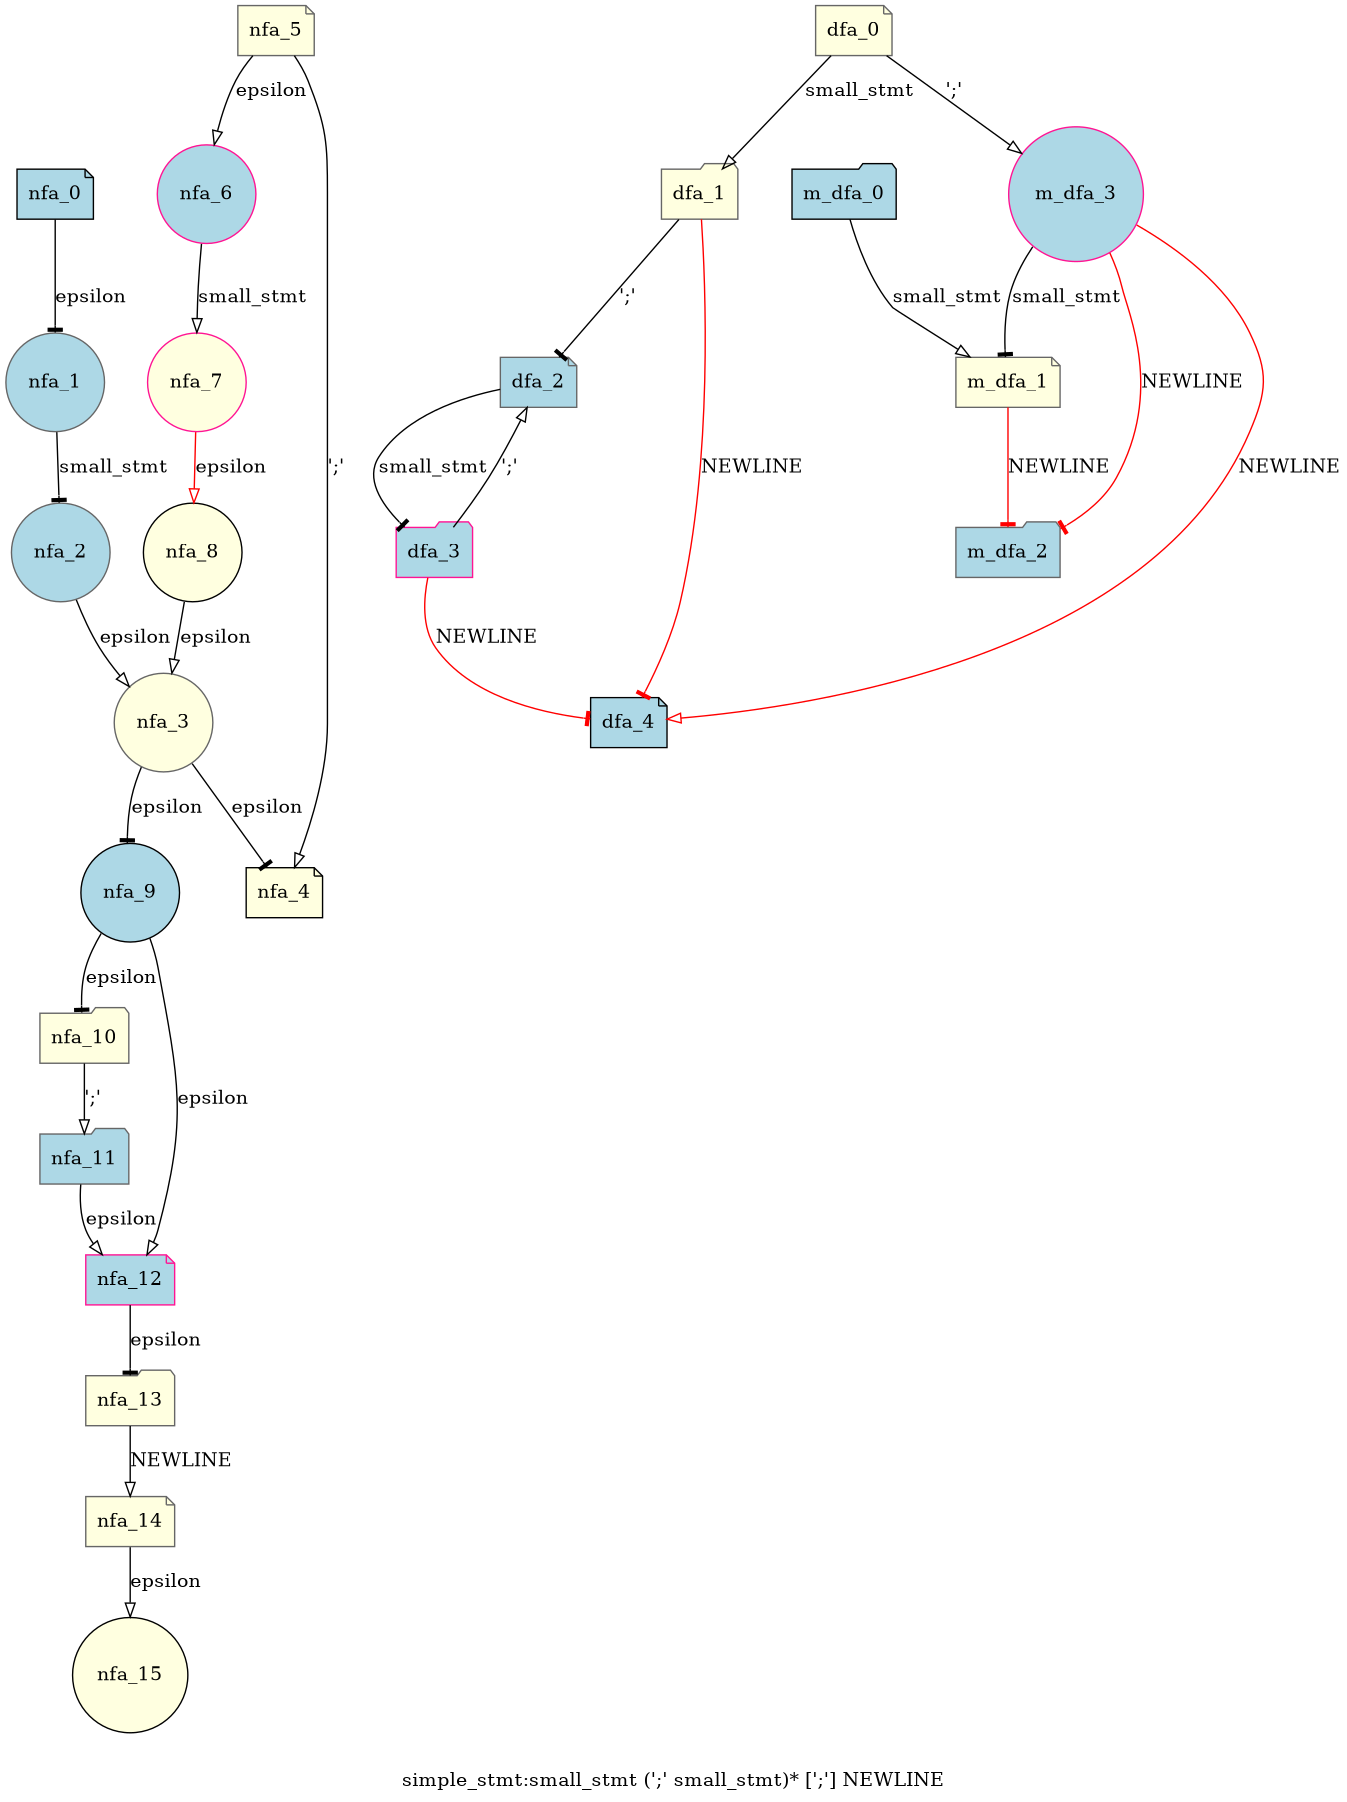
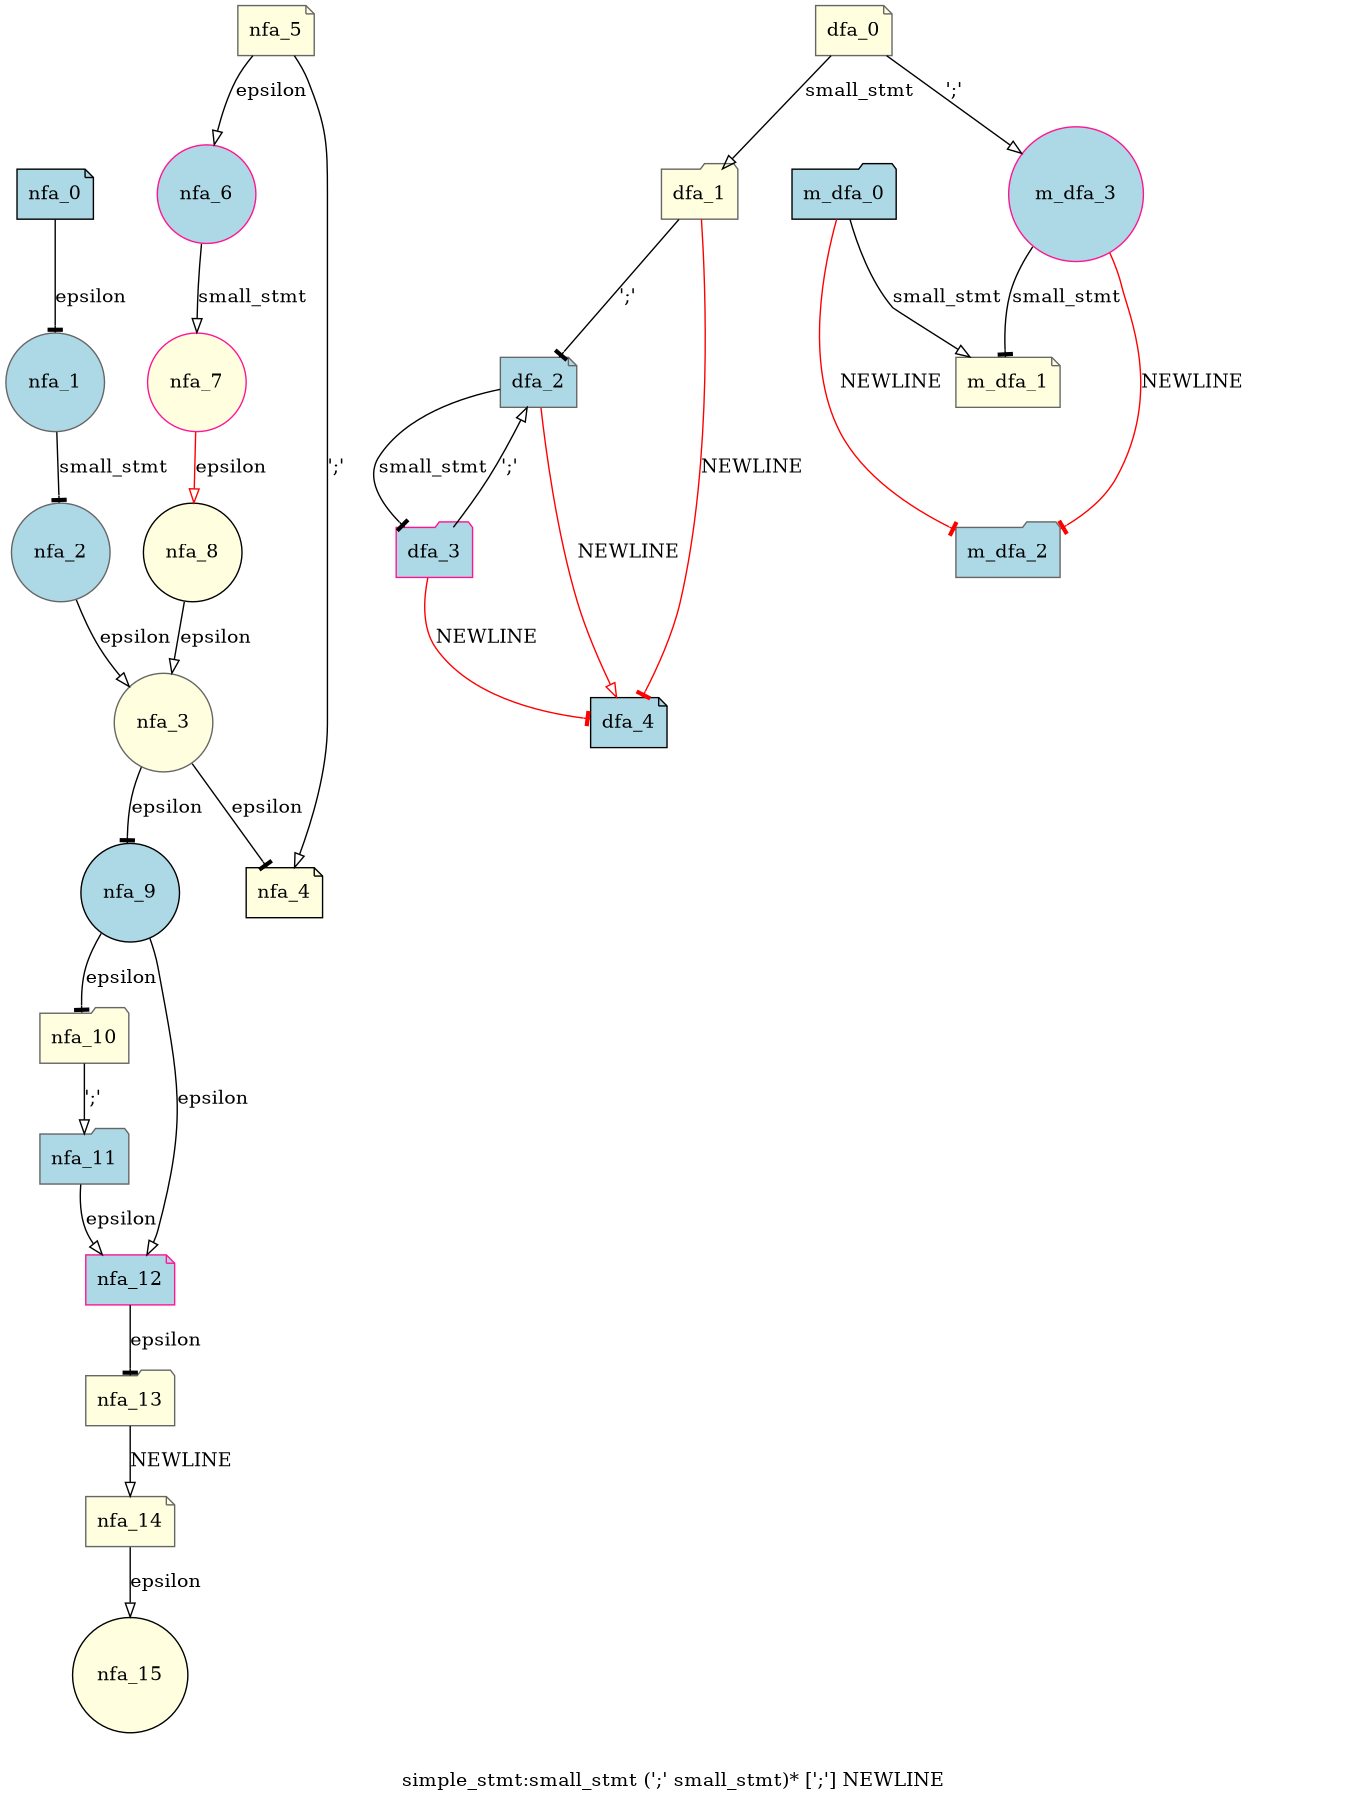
(1008, 464) -> (828, 399)
(1119, 582) -> (564, 549)
